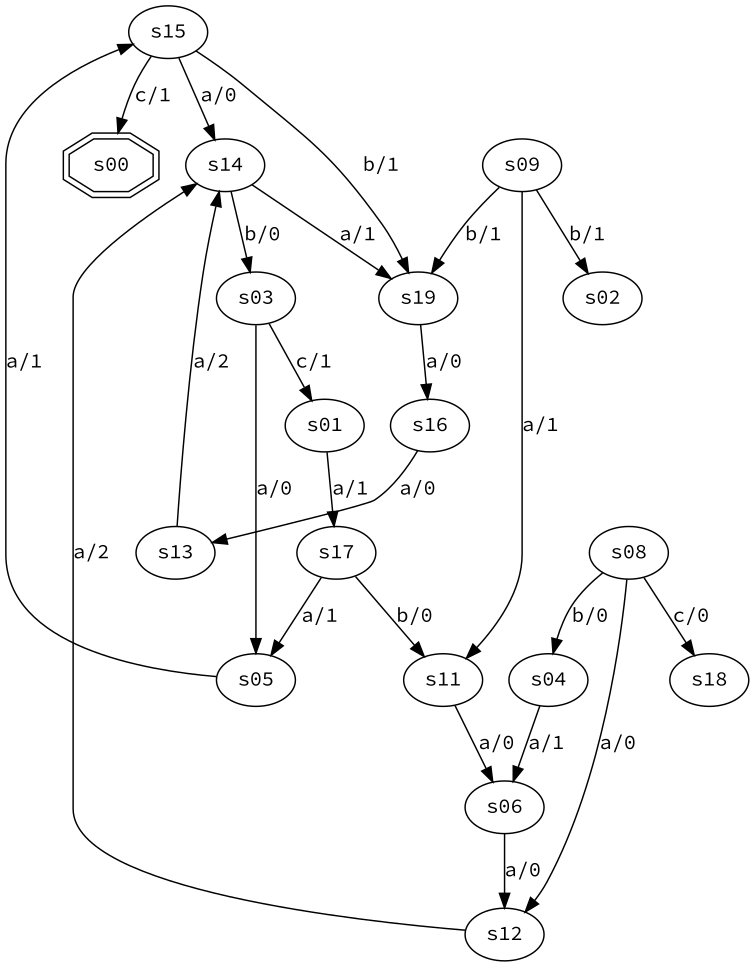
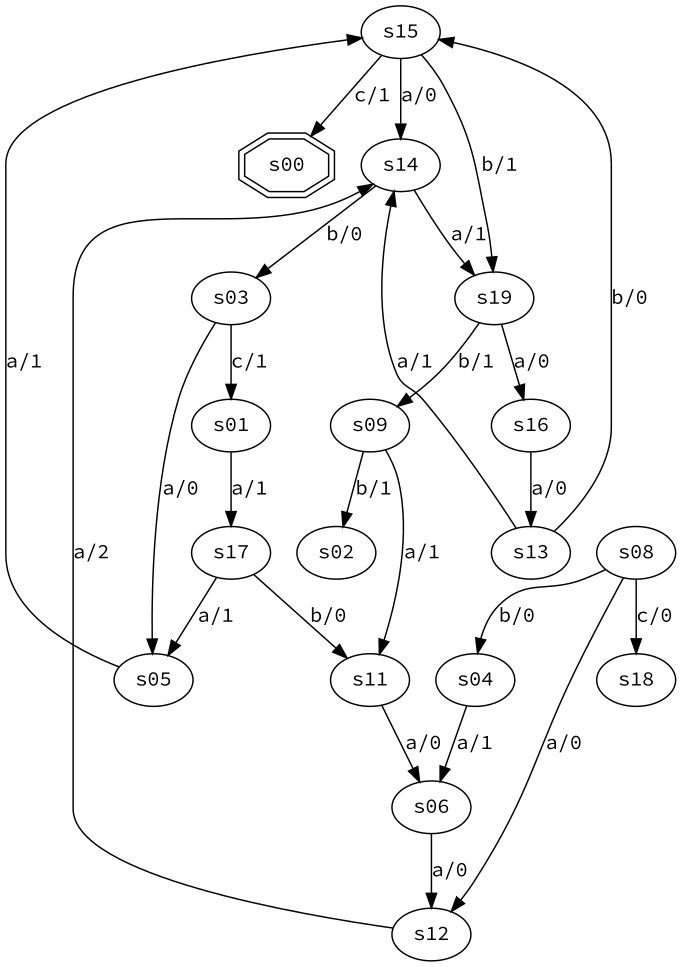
(467, 222) -> (448, 363)
none -> (611, 249)
(211, 362) -> (415, 362)
